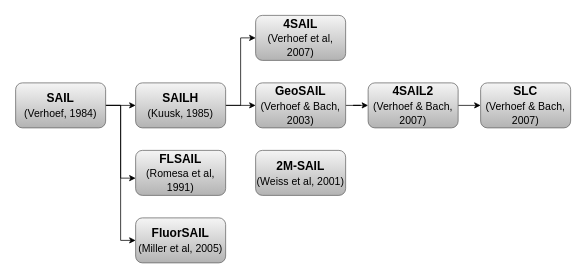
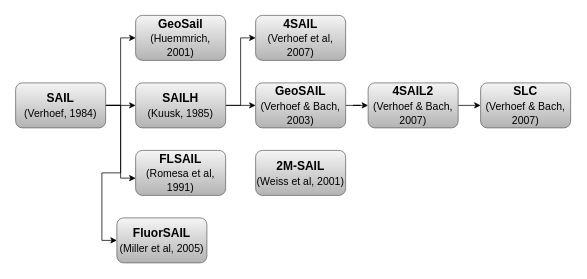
none -> (180, 38)
none -> (120, 66)
(180, 240) -> (162, 240)
